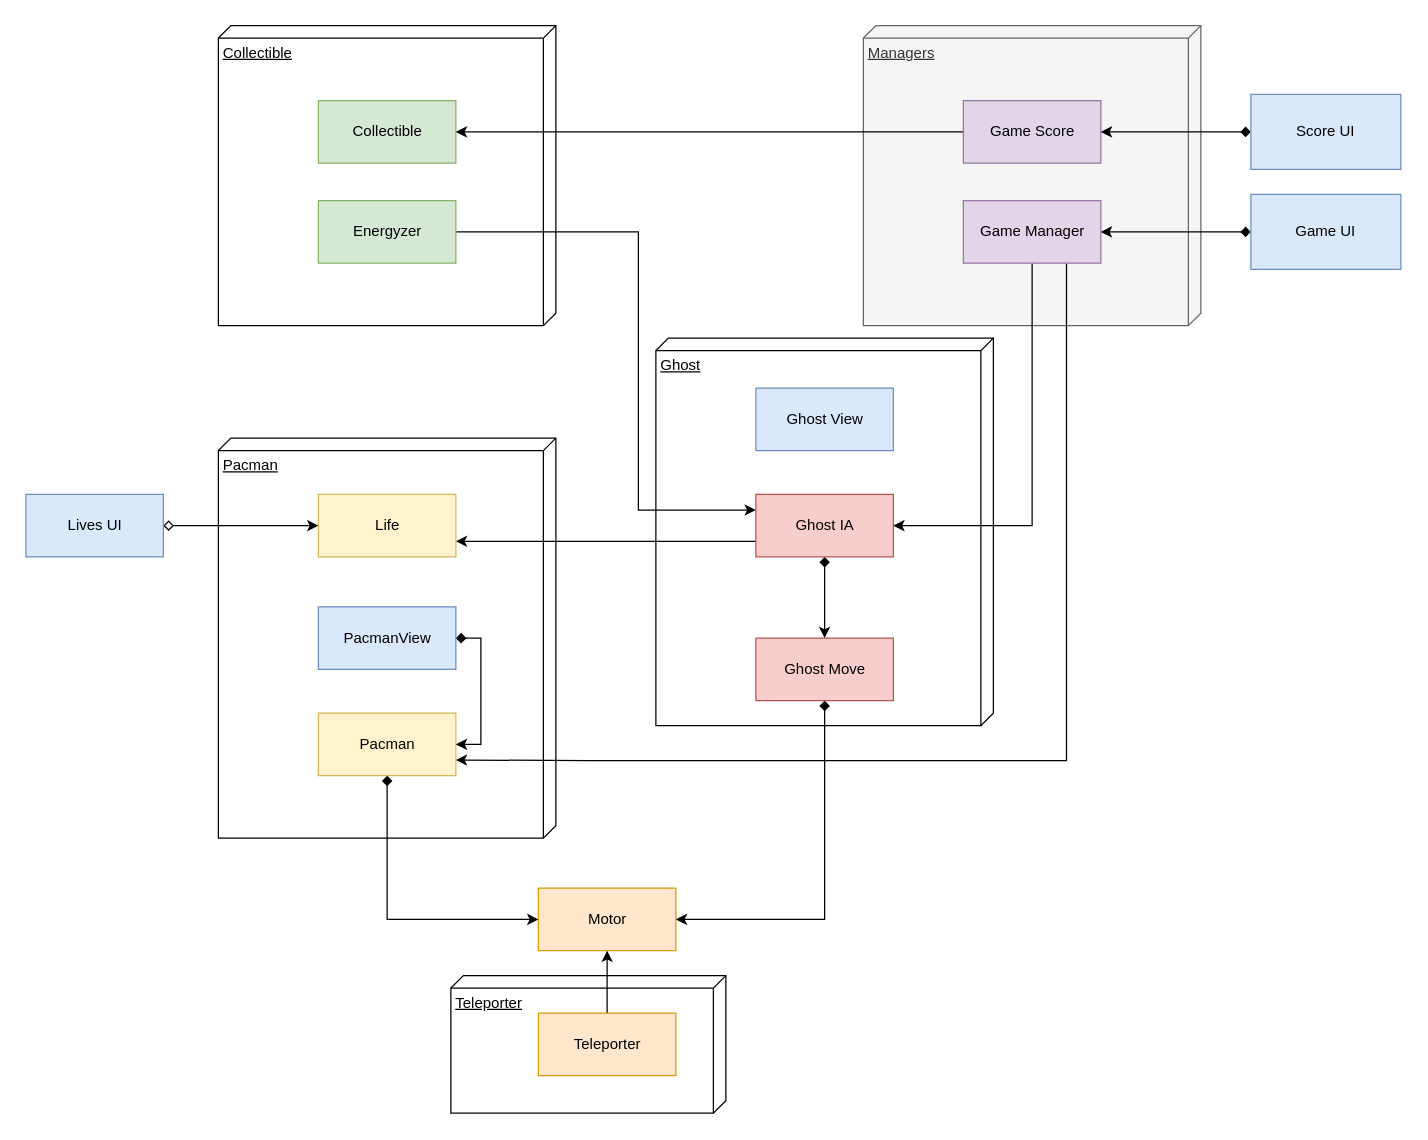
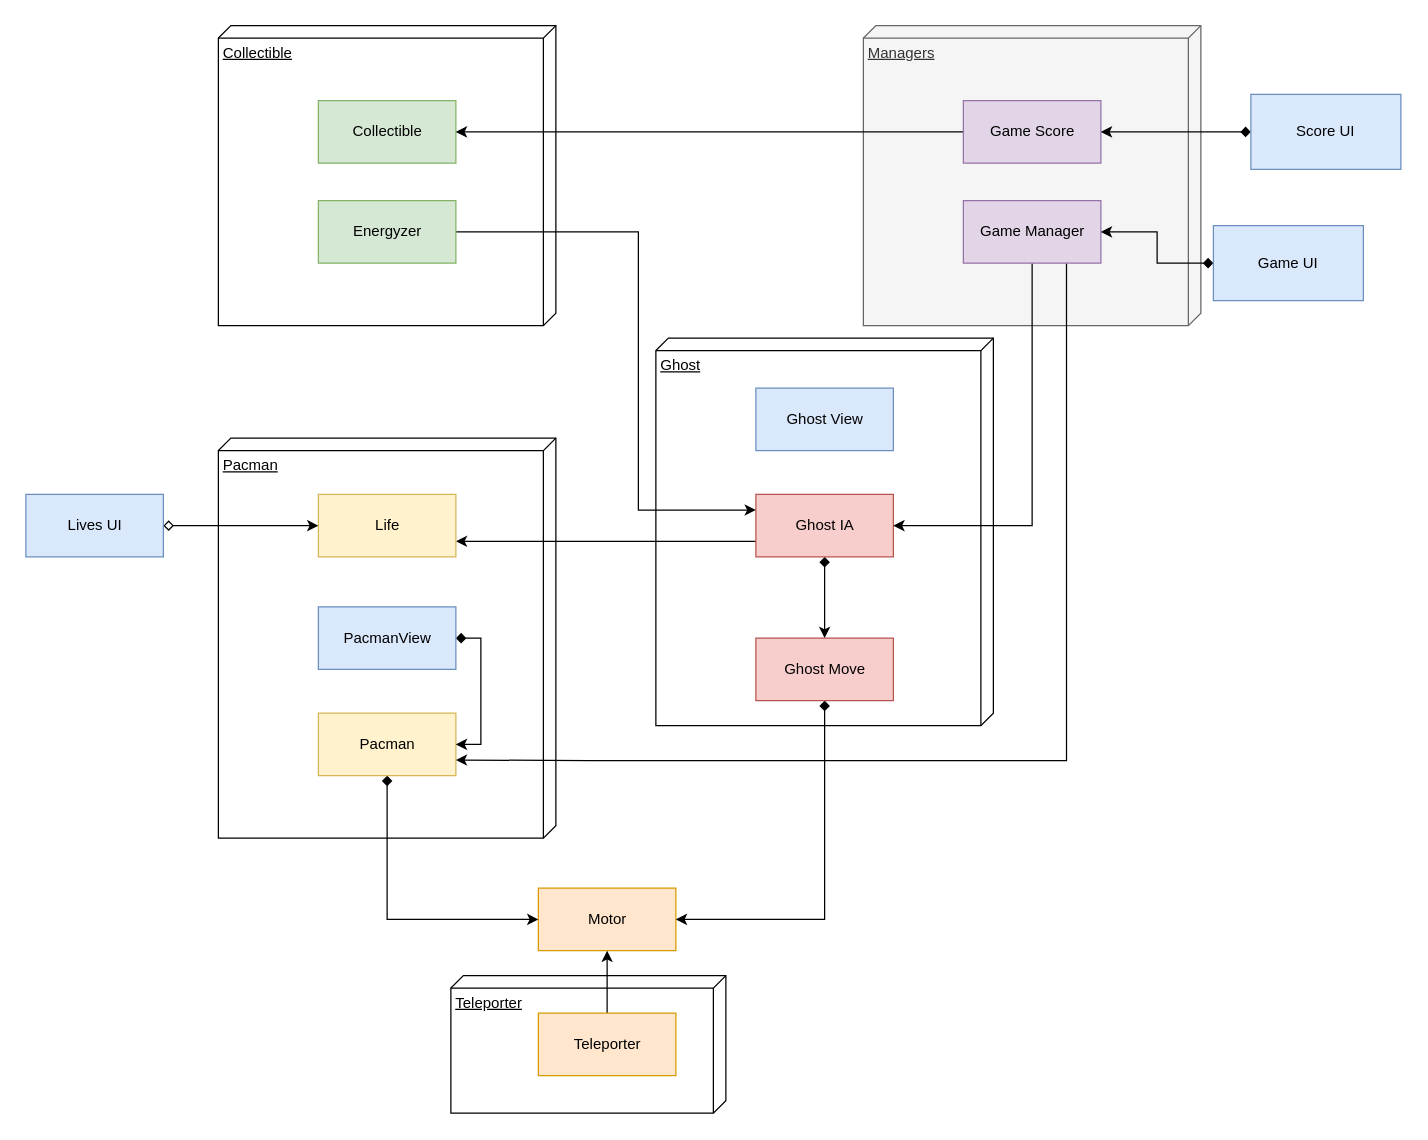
(1326, 232) -> (1288, 263)
